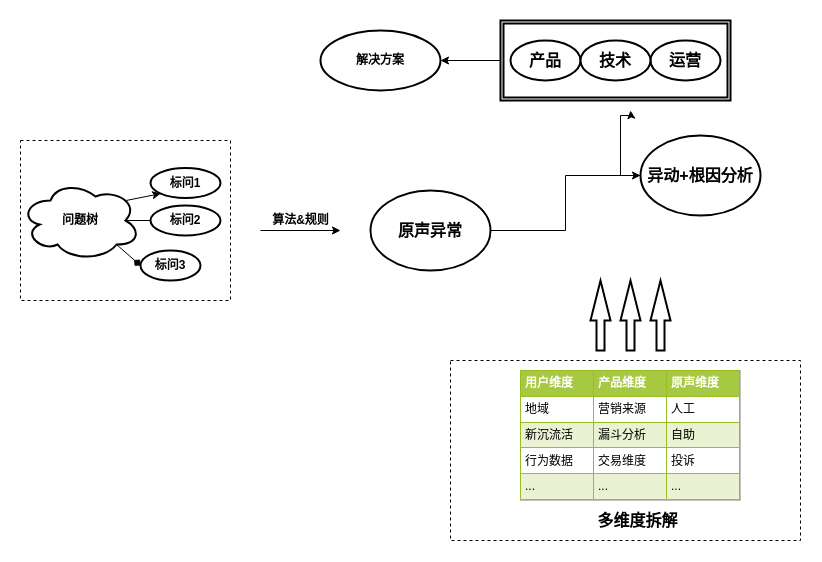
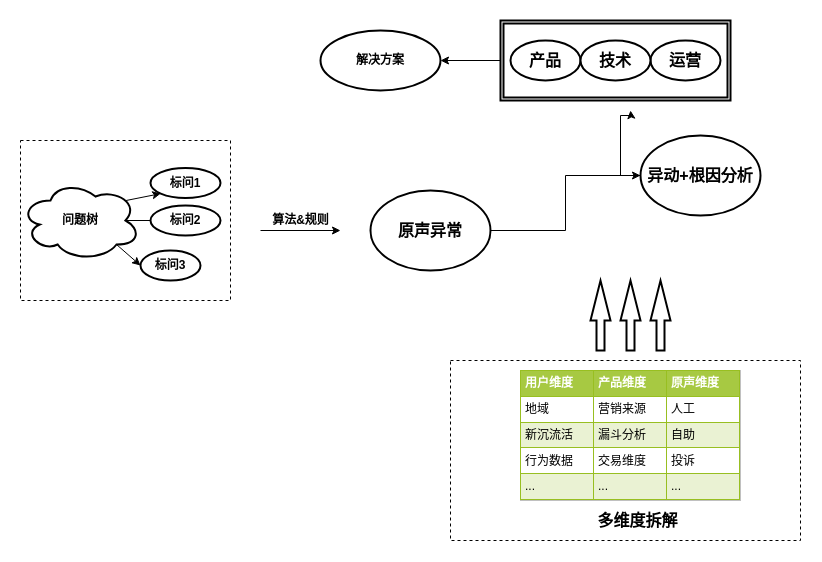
(134, 260) -> (135, 261)
